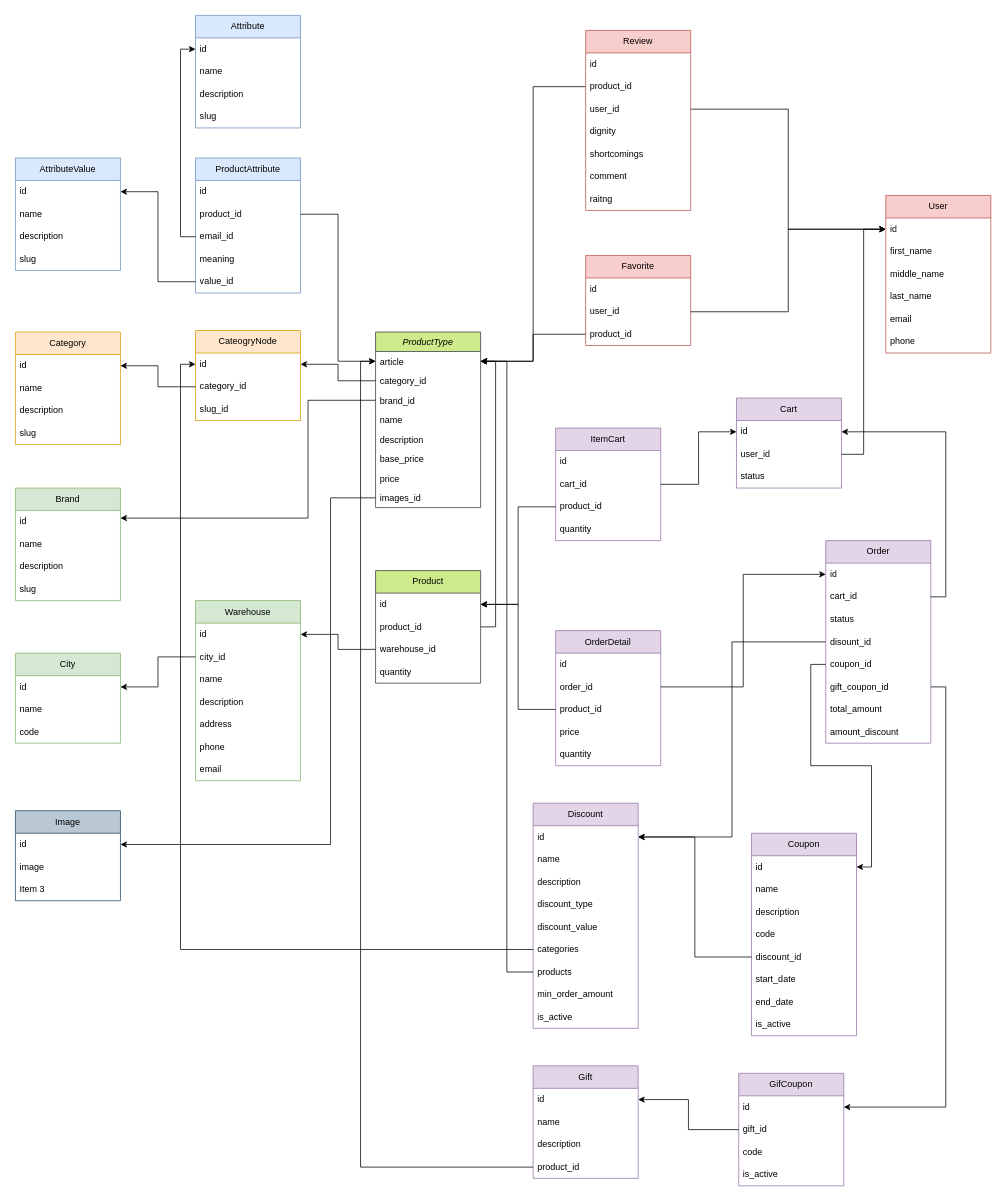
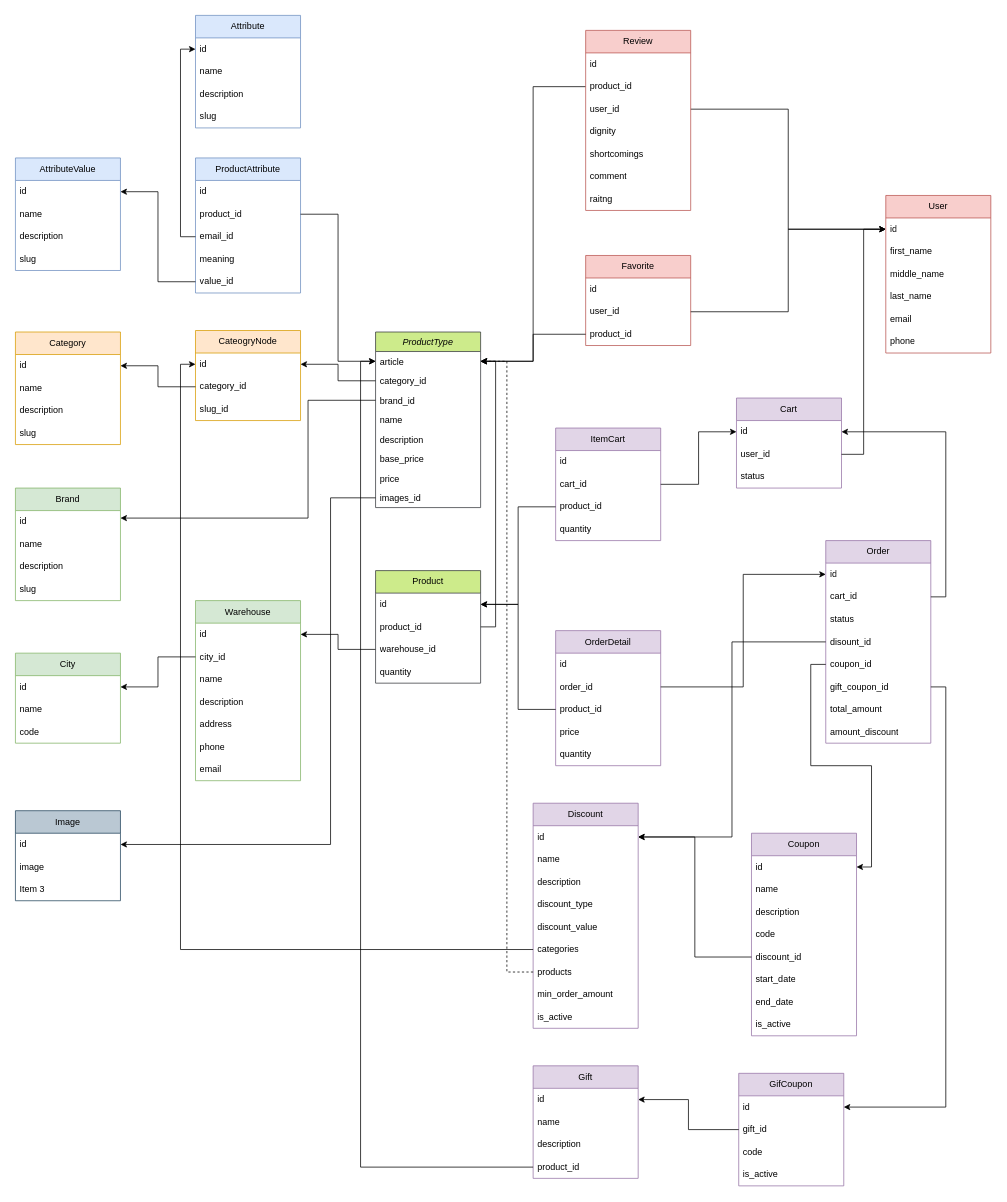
(507, 679) -> (507, 679)
